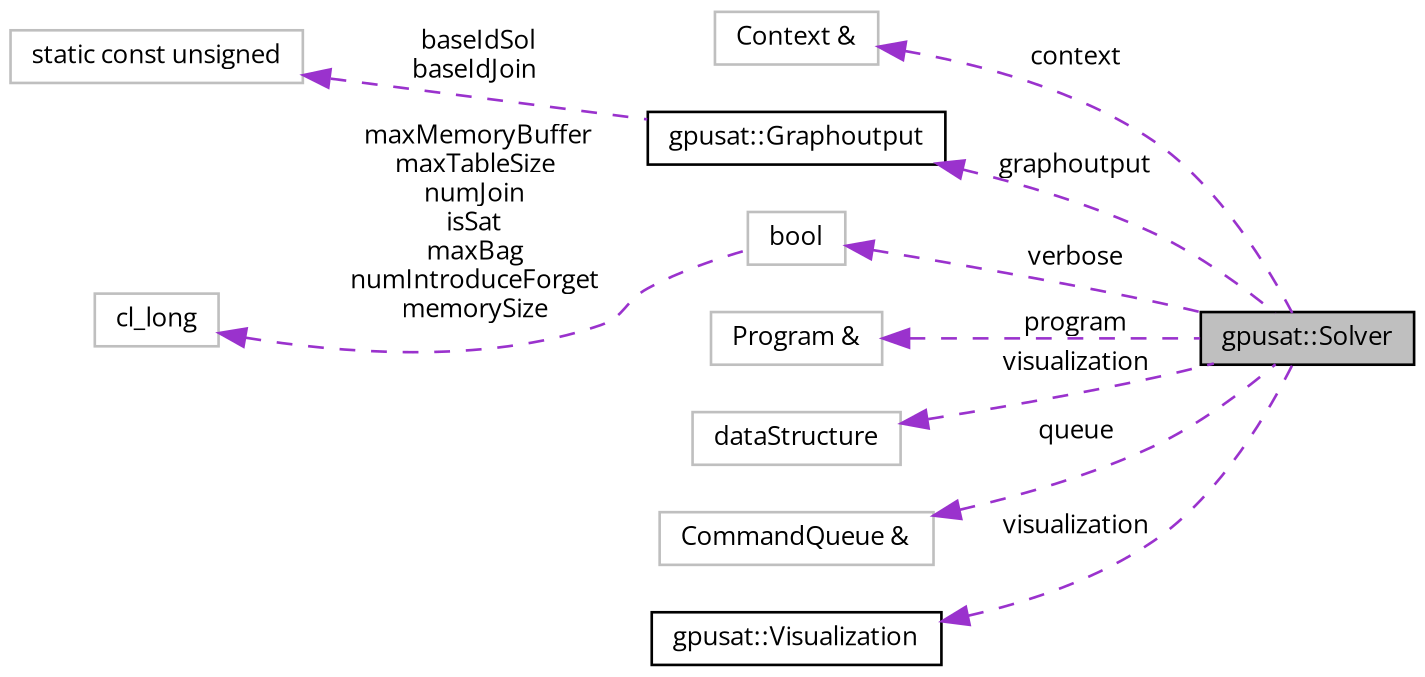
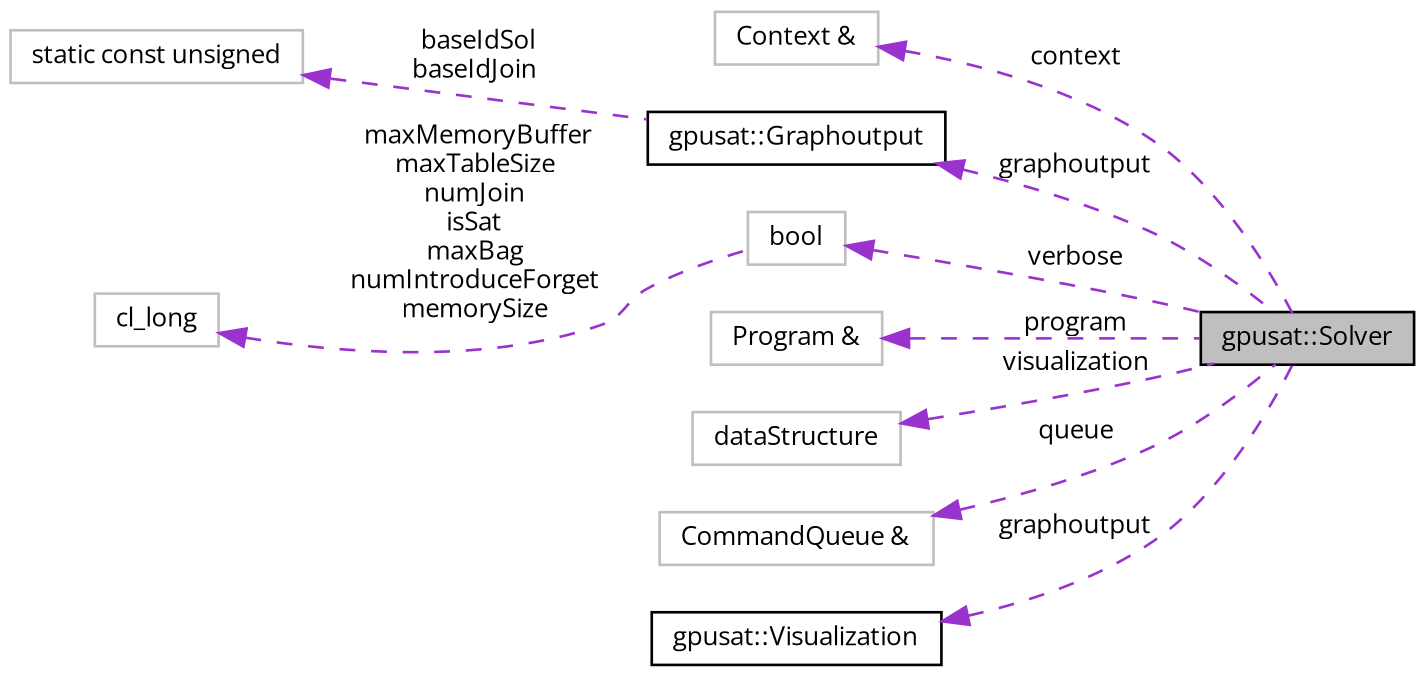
(1073, 527) -> (1073, 527)
